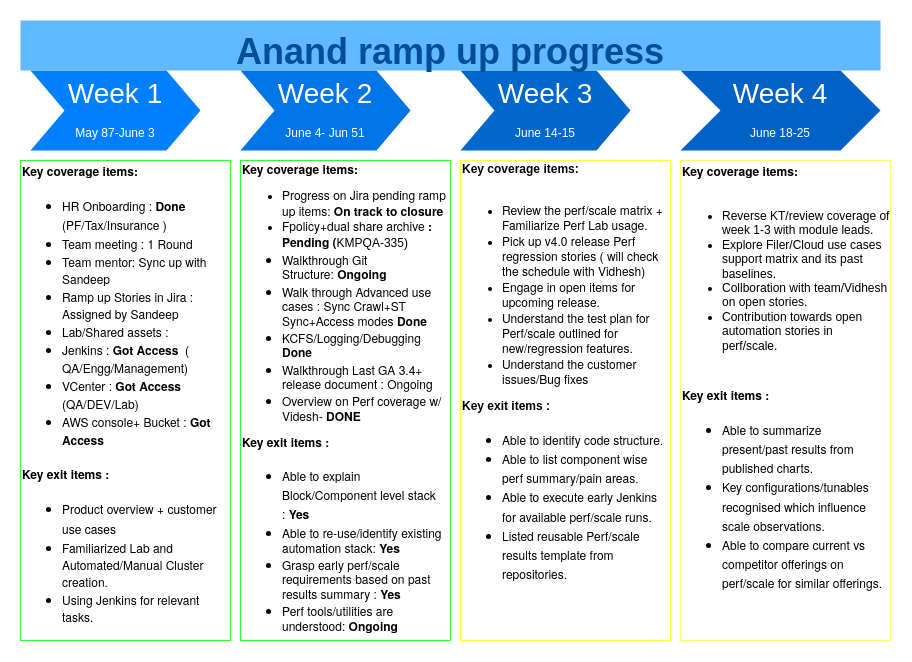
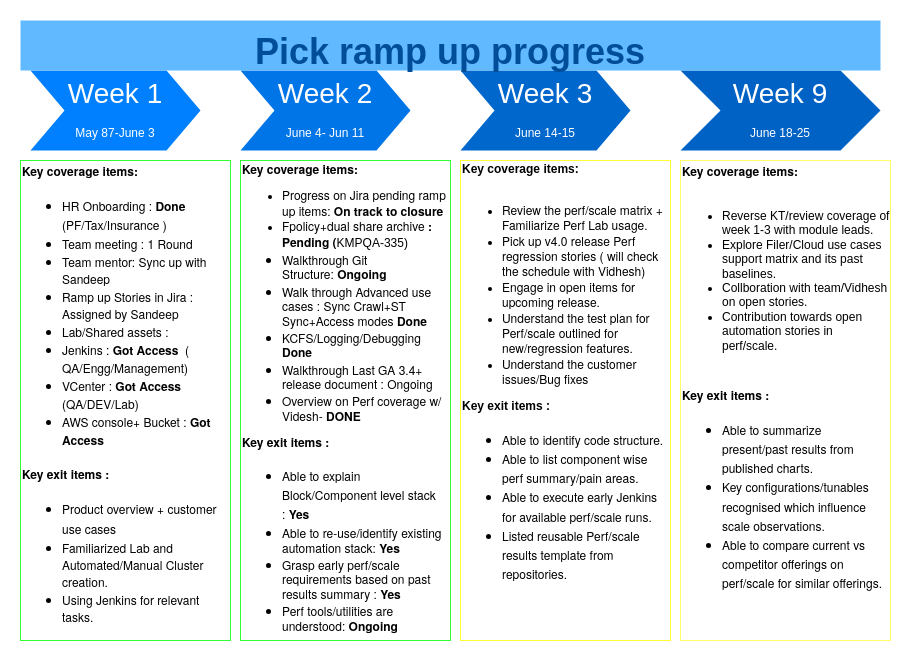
(451, 46) -> (451, 46)
(326, 111) -> (326, 111)
(781, 111) -> (781, 111)
